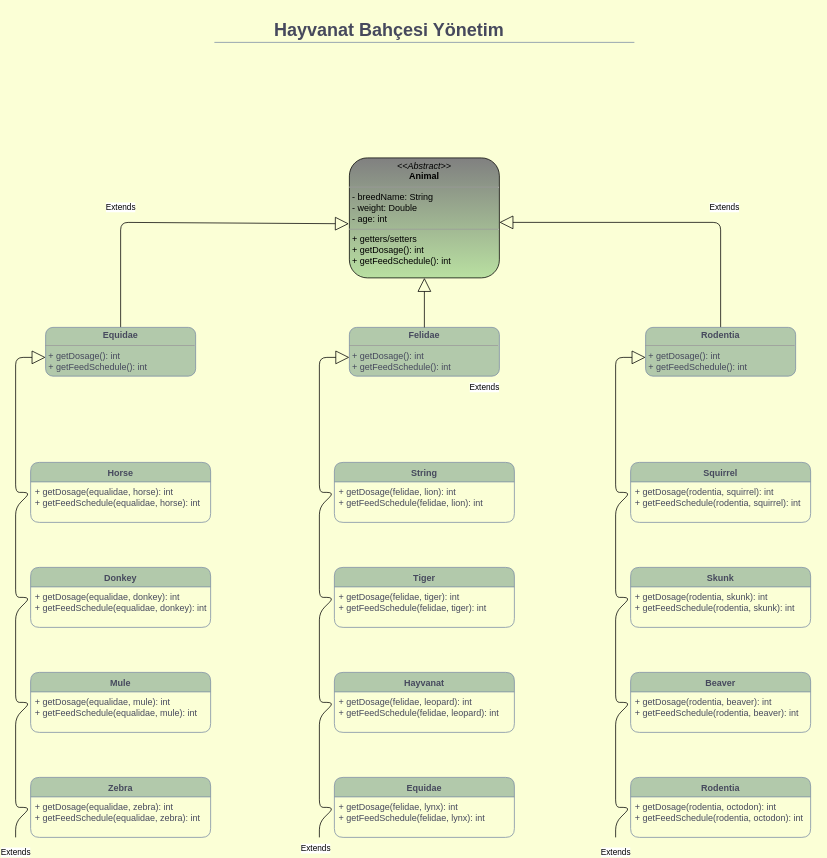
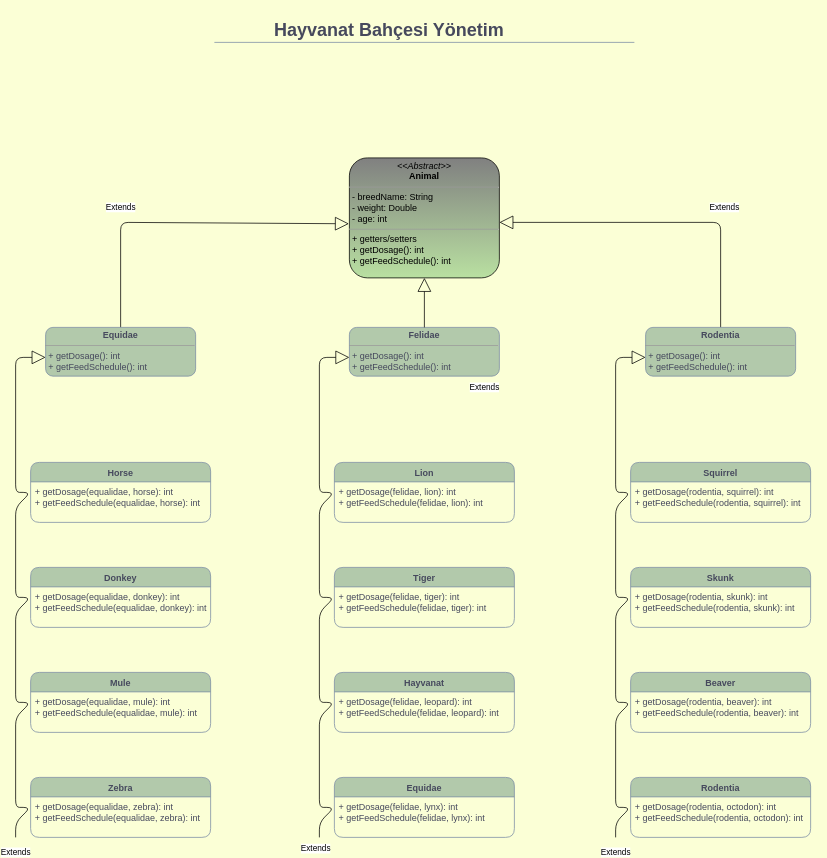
(424, 473) -> (424, 473)
